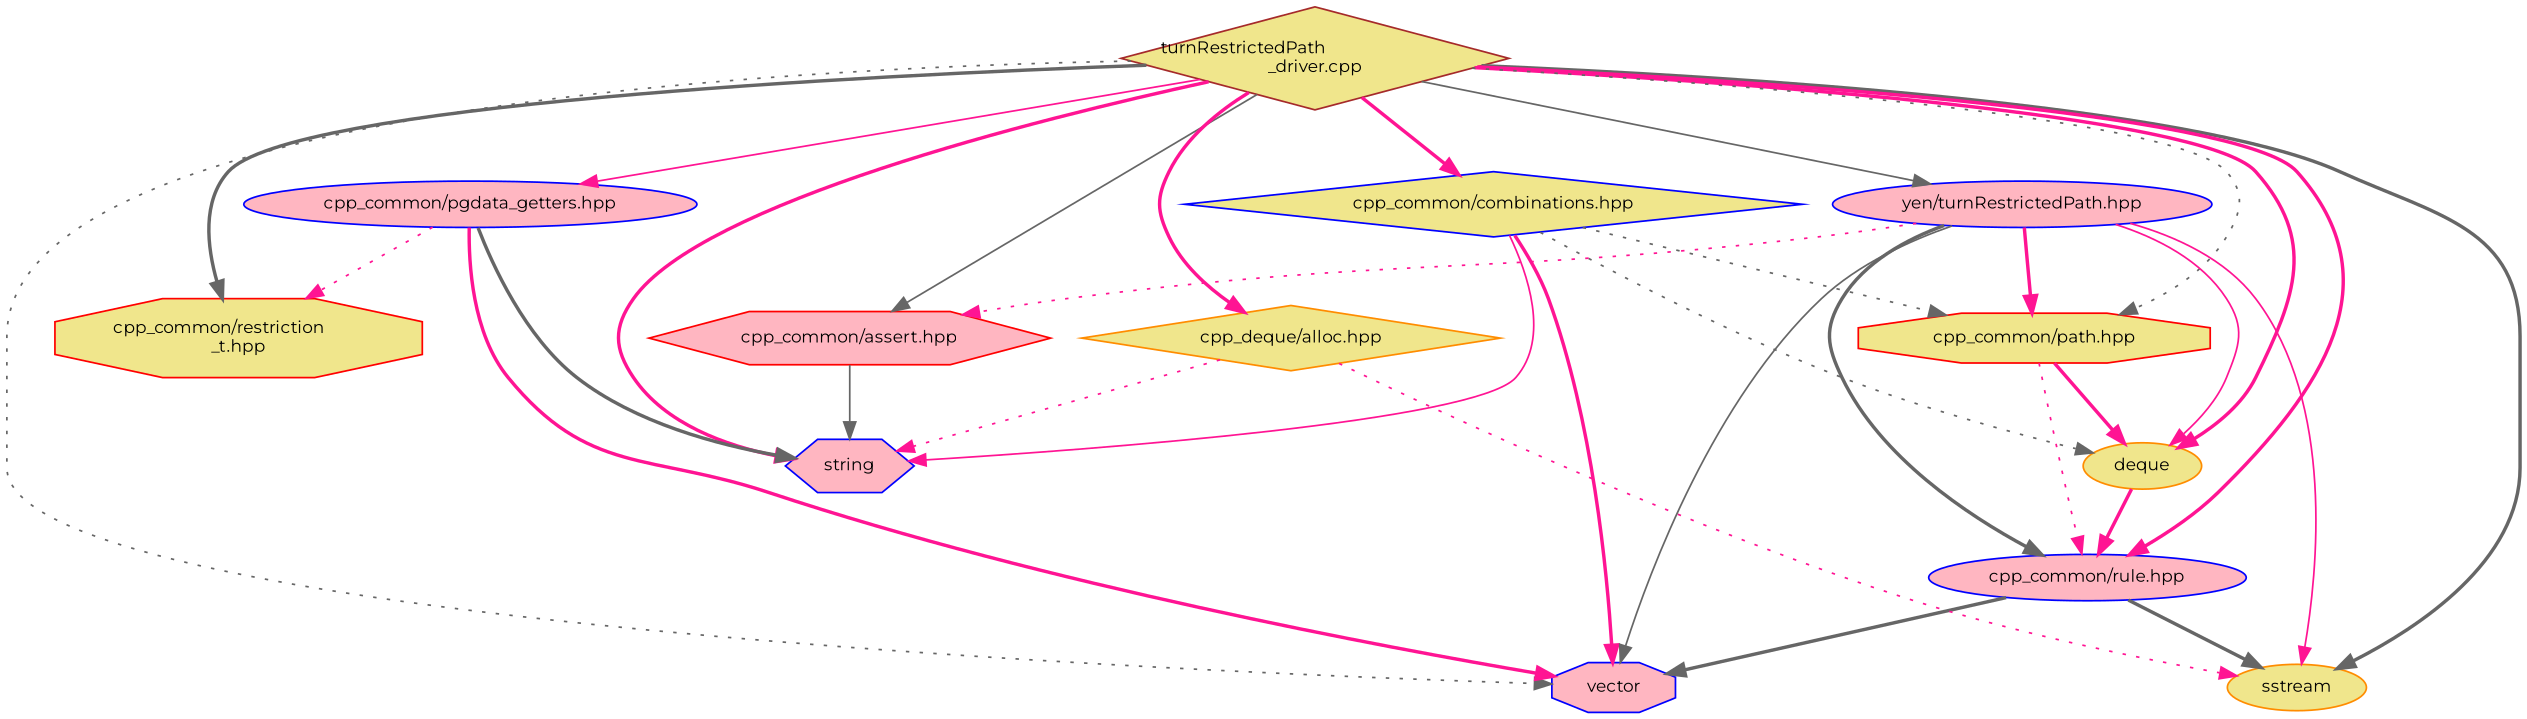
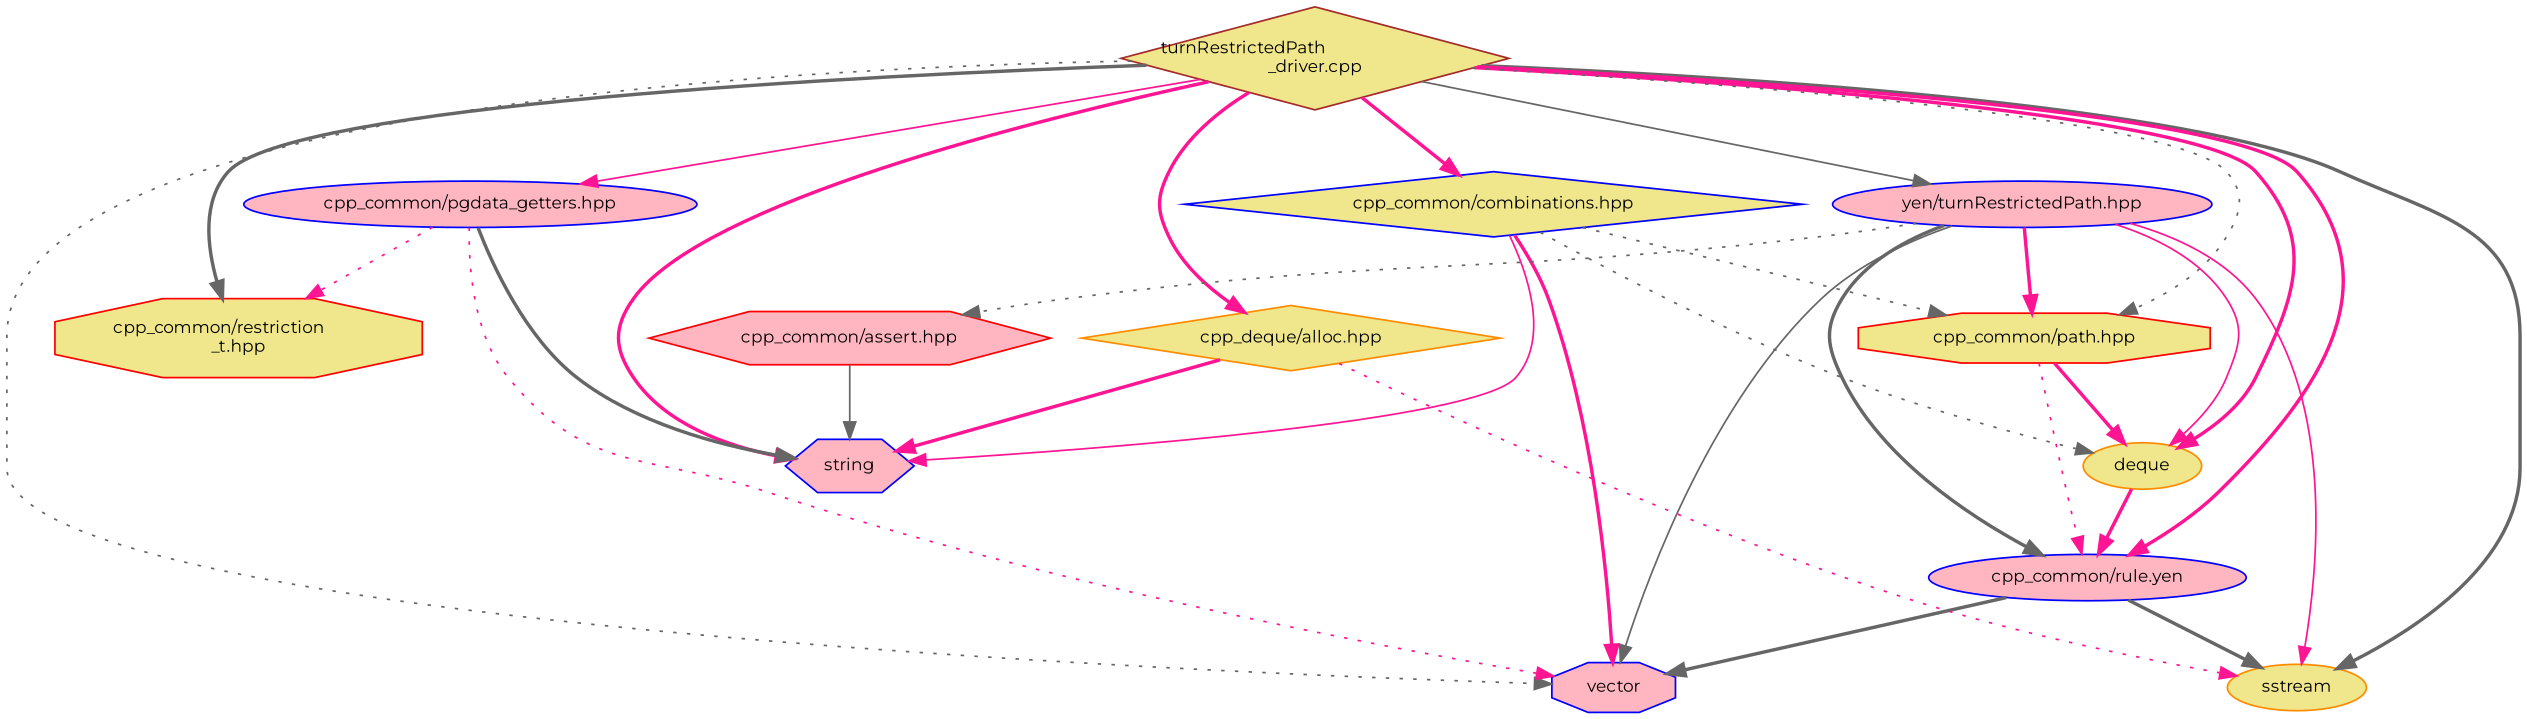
(1082, 198) -> none
(1448, 266) -> (1448, 266)
(1067, 403) -> (1067, 403)
(931, 541) -> (931, 541)
(2087, 578) -> (2087, 578)
